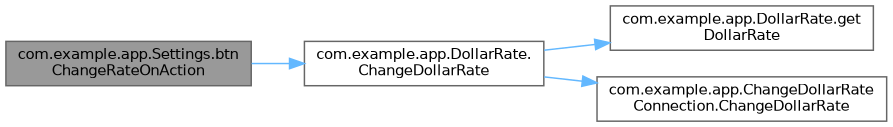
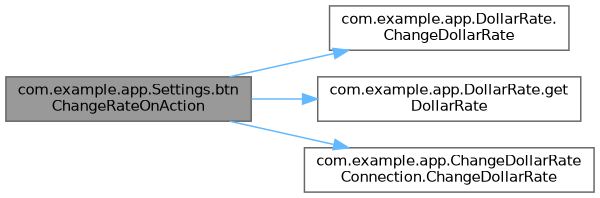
(570, 47) -> (277, 99)
(563, 79) -> (282, 133)
